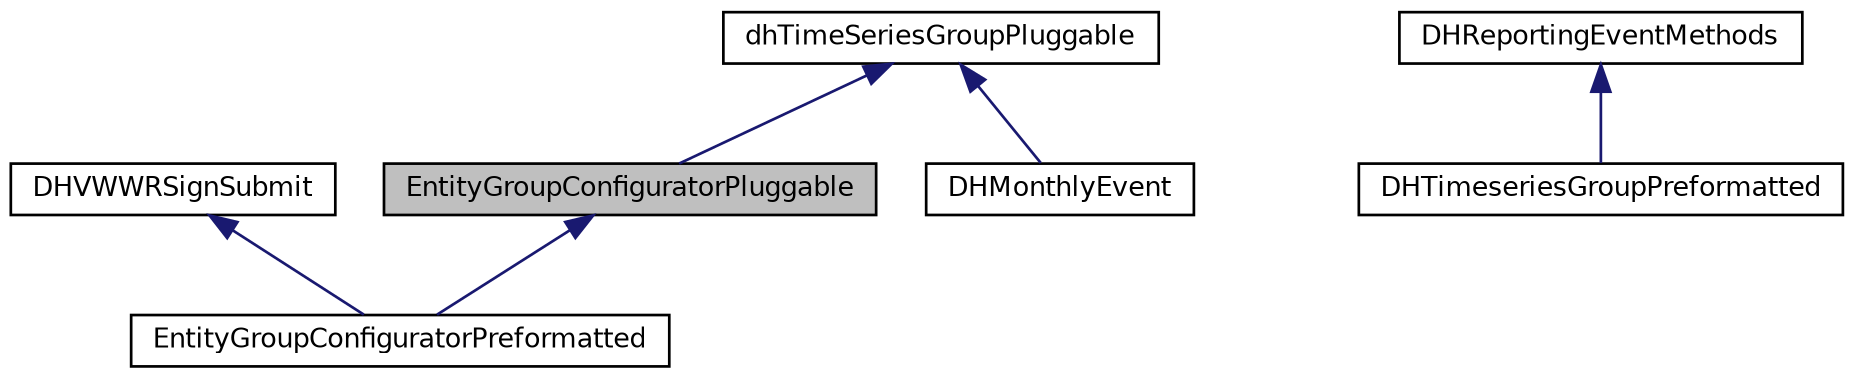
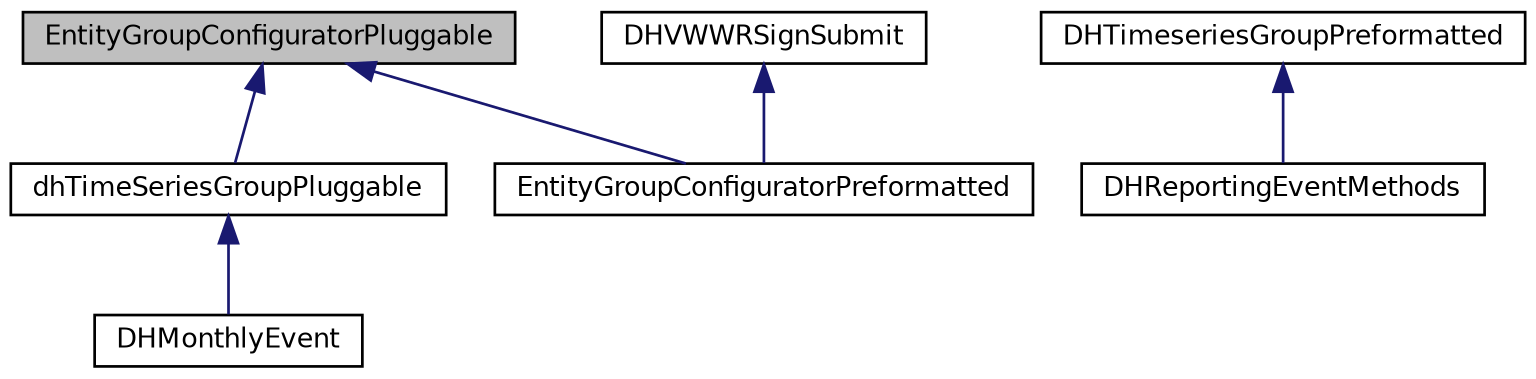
(773, 120) -> (245, 127)
(1601, 128) -> (1283, 128)
